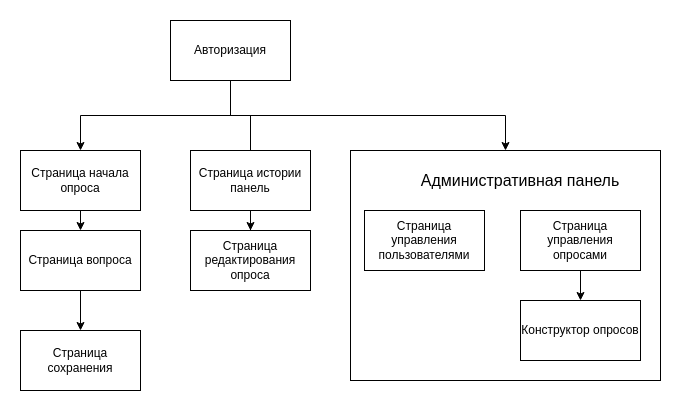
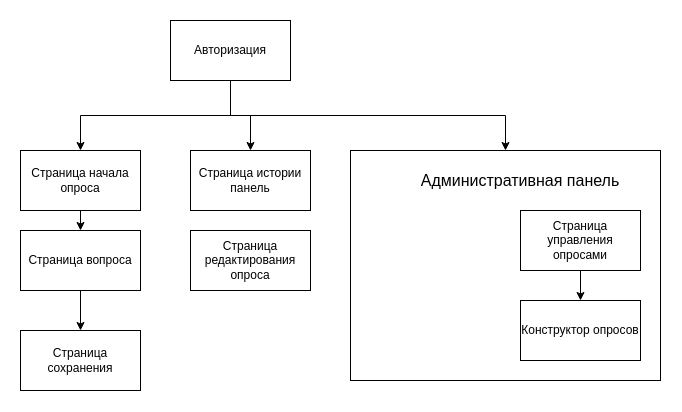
(251, 145) -> (251, 142)
(251, 225) -> none
(425, 241) -> none
